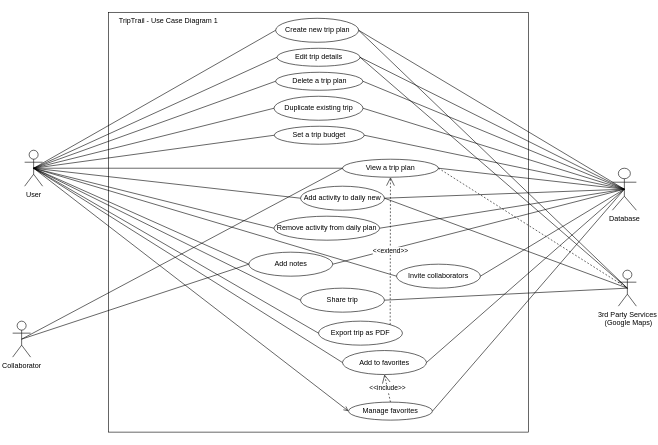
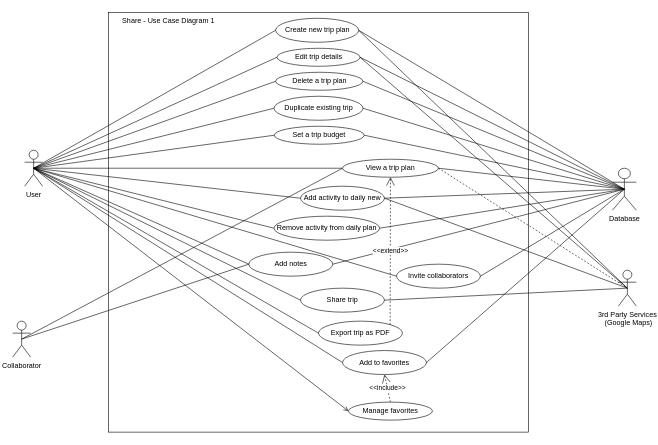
(168, 21) -> (168, 21)
(504, 329) -> none
